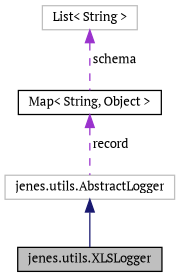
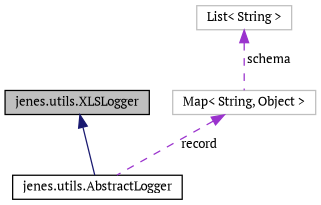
(90, 102) -> (244, 102)
(90, 187) -> (97, 187)
(90, 230) -> (89, 151)
